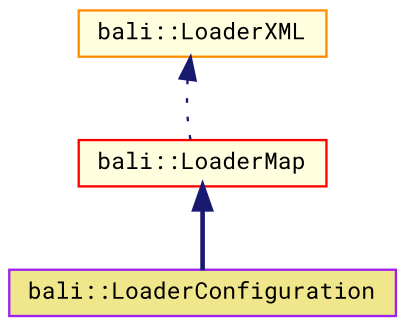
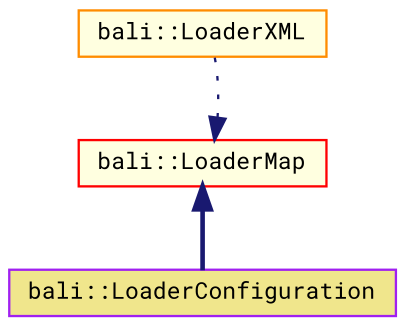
(187, 110) -> (218, 87)
